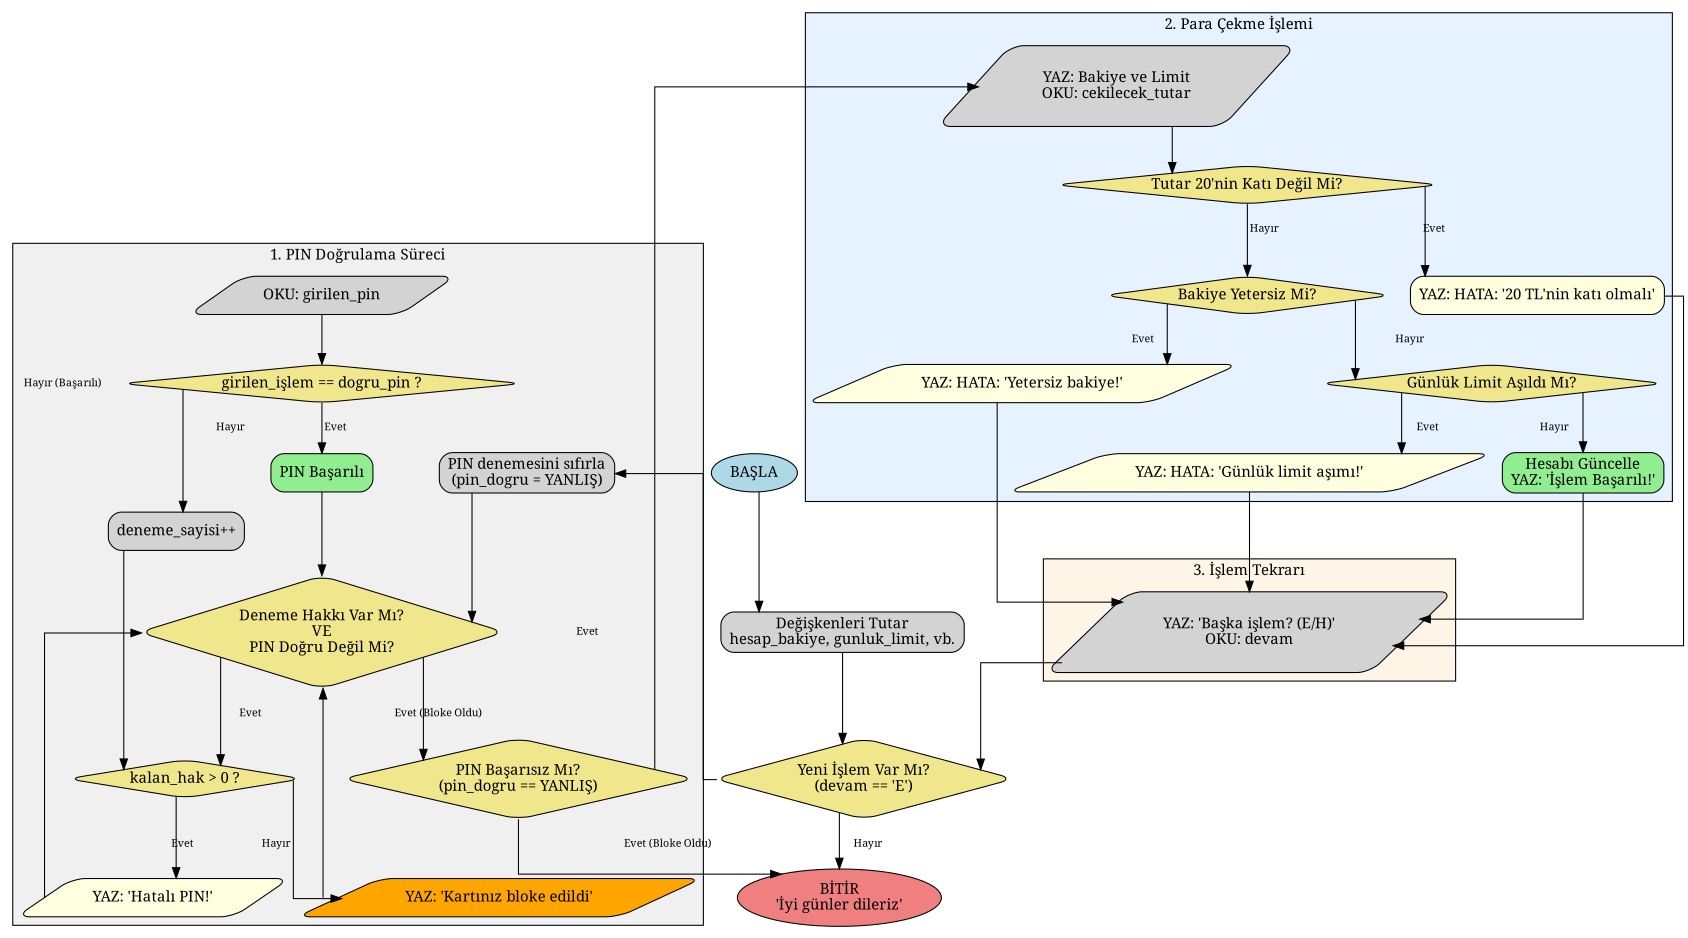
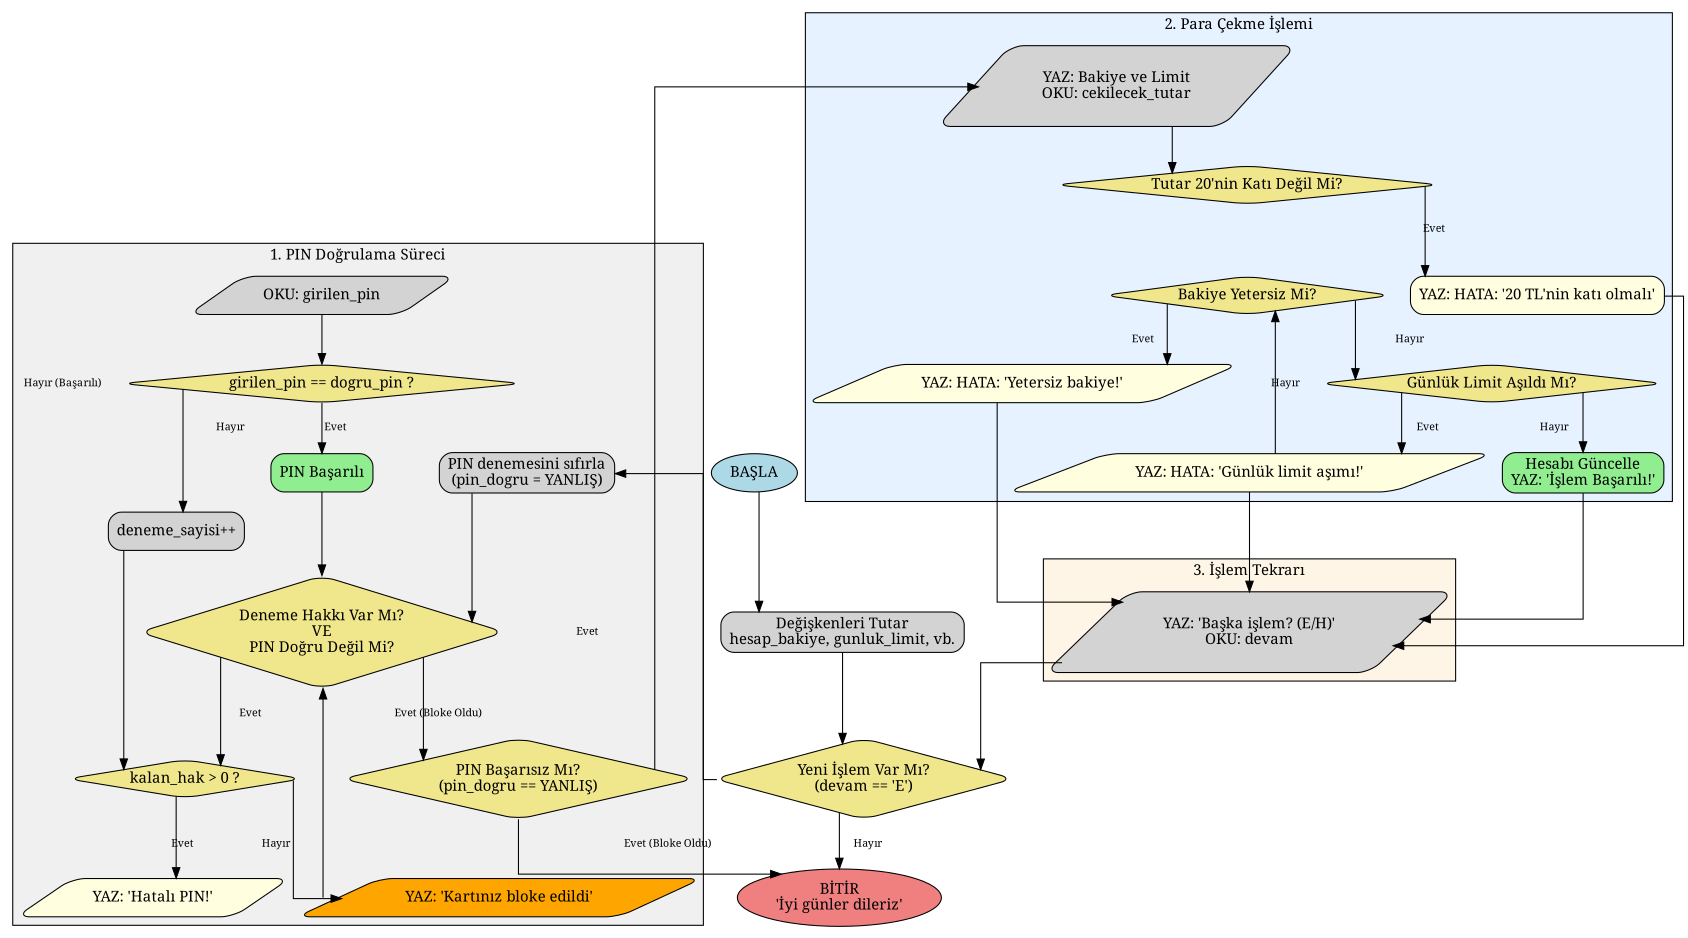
(1247, 235) -> (1275, 388)
(322, 384) -> (322, 384)
(45, 722) -> none
